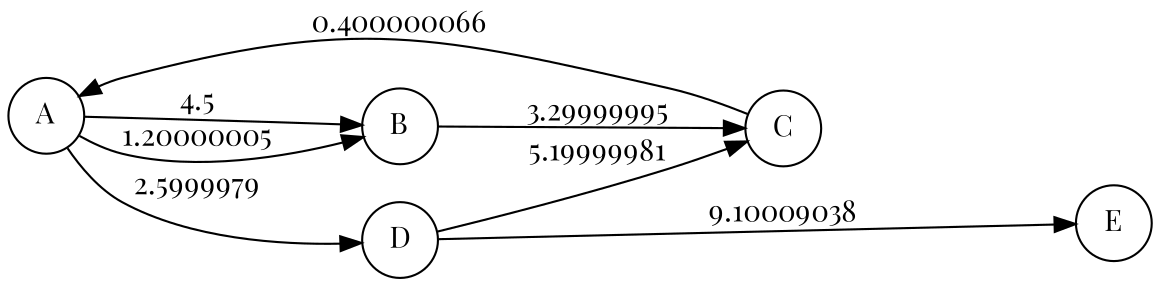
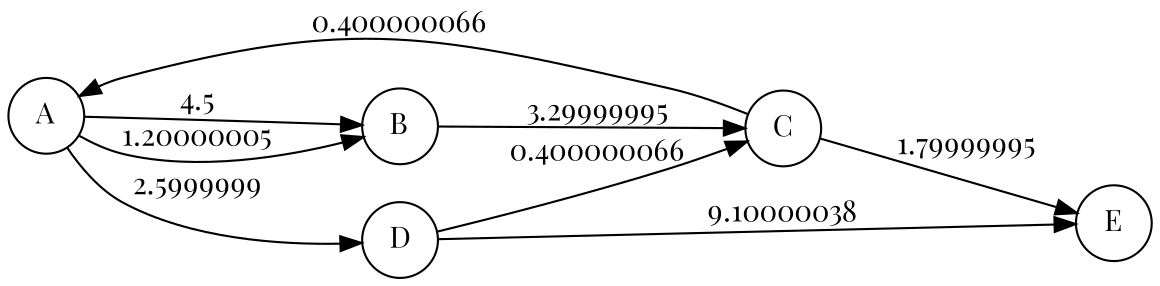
(598, 153) -> (598, 153)
none -> (938, 173)
(198, 186) -> (198, 186)
(783, 214) -> (783, 214)
